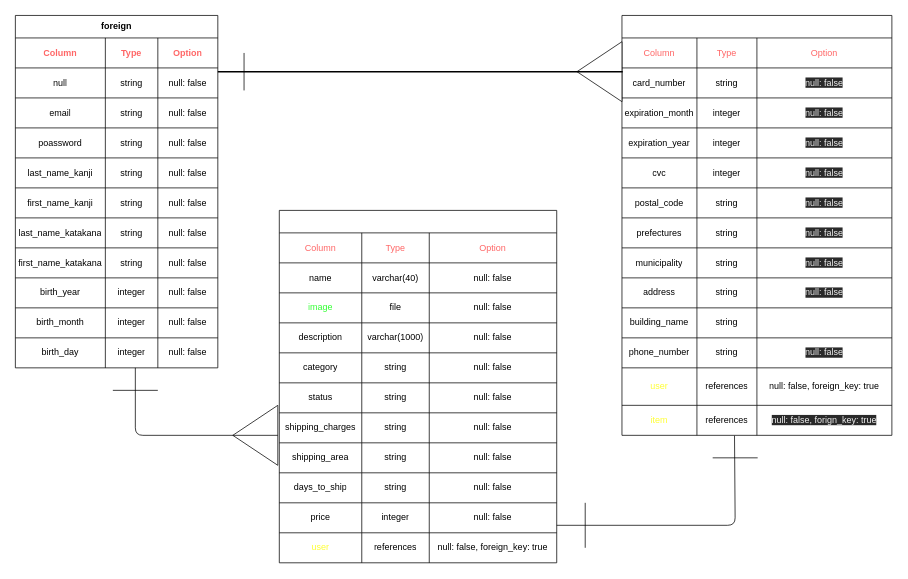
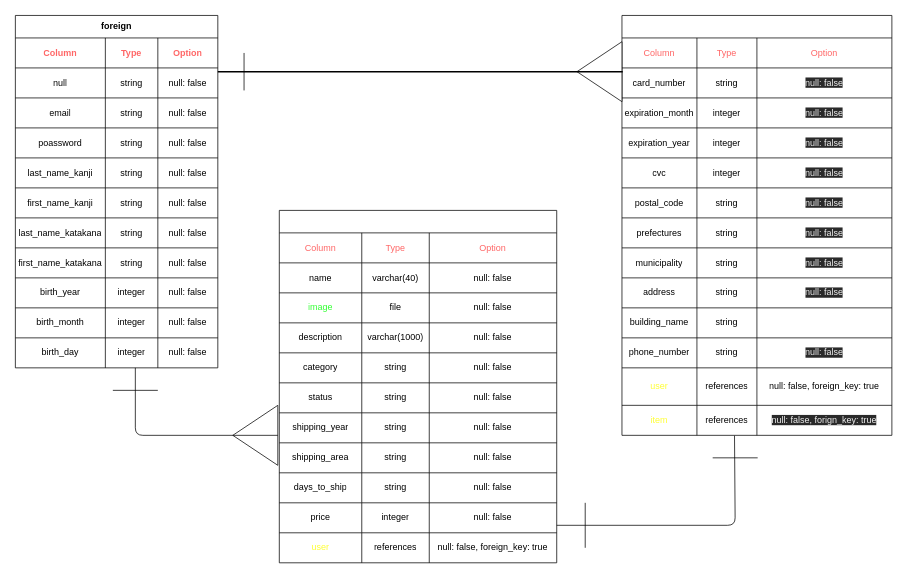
(321, 428) -> (321, 428)
